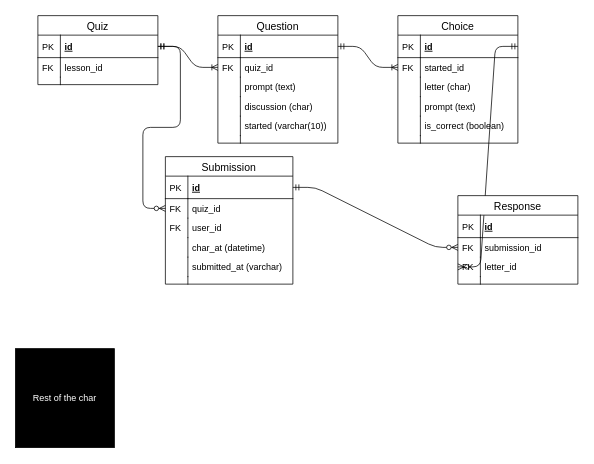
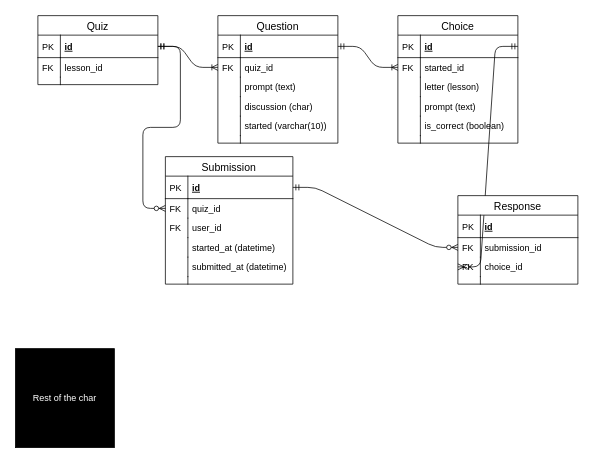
(455, 87) -> (459, 87)
(235, 248) -> (243, 248)
(245, 267) -> (246, 267)
(505, 267) -> (505, 267)
